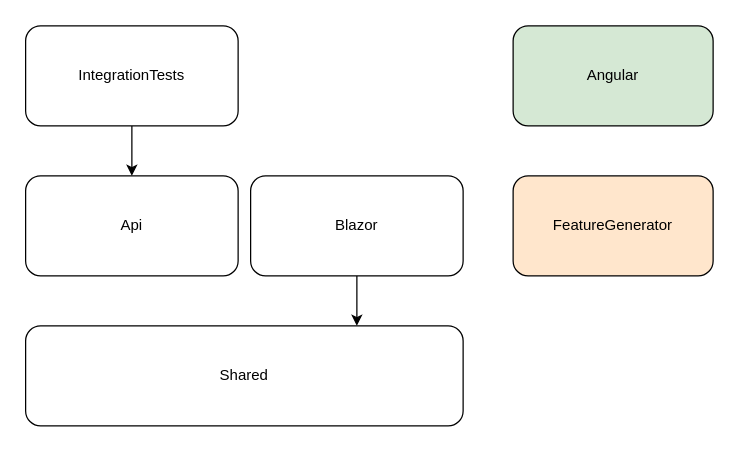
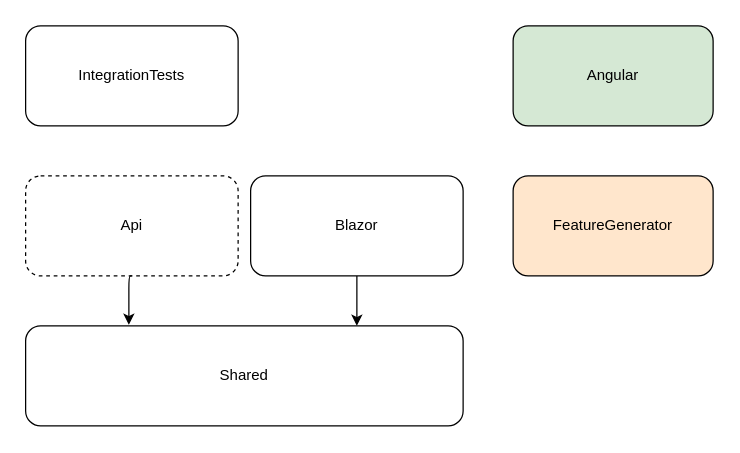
(132, 147) -> none
(132, 226) -> (132, 226)
none -> (129, 295)
